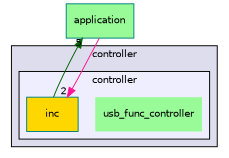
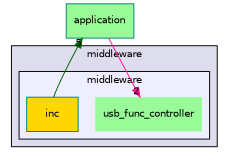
(114, 55) -> (114, 55)
(86, 64) -> (122, 63)
